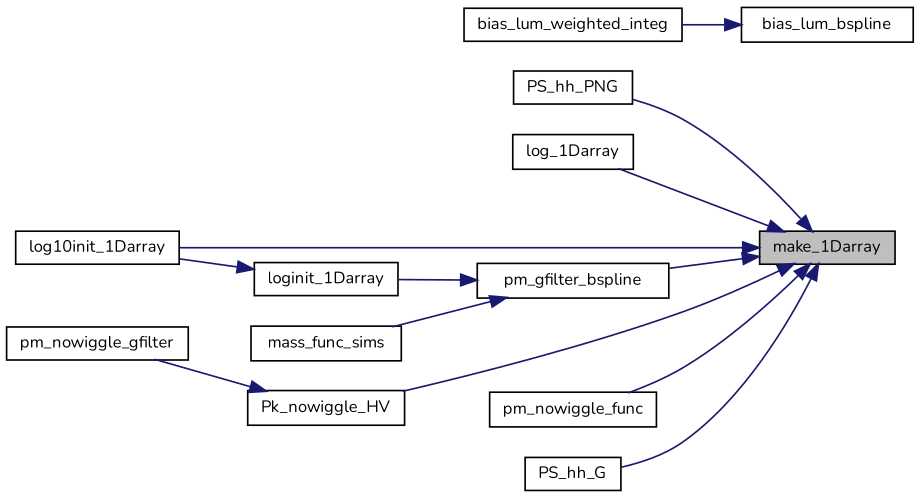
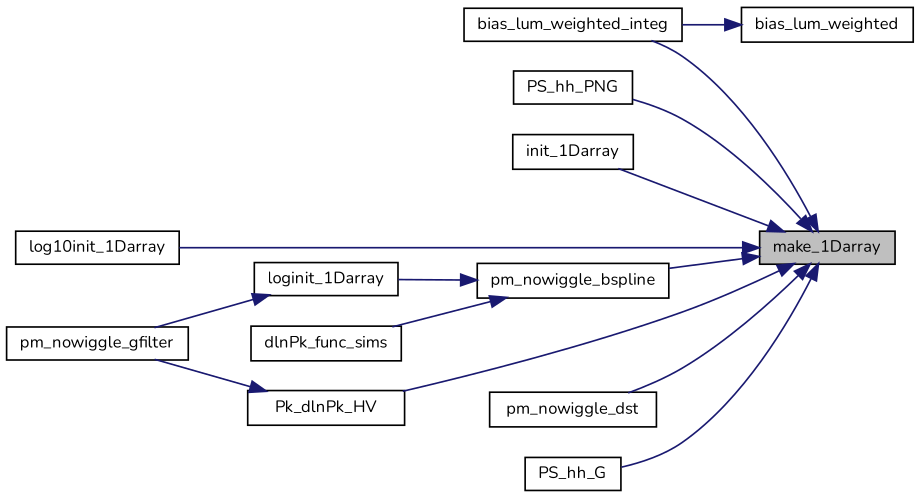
(827, 25) -> (827, 25)
none -> (745, 115)
(573, 152) -> (573, 152)
(208, 263) -> (204, 314)
(573, 281) -> (573, 281)
(326, 343) -> (326, 343)
(326, 408) -> (326, 408)
(573, 410) -> (573, 410)
